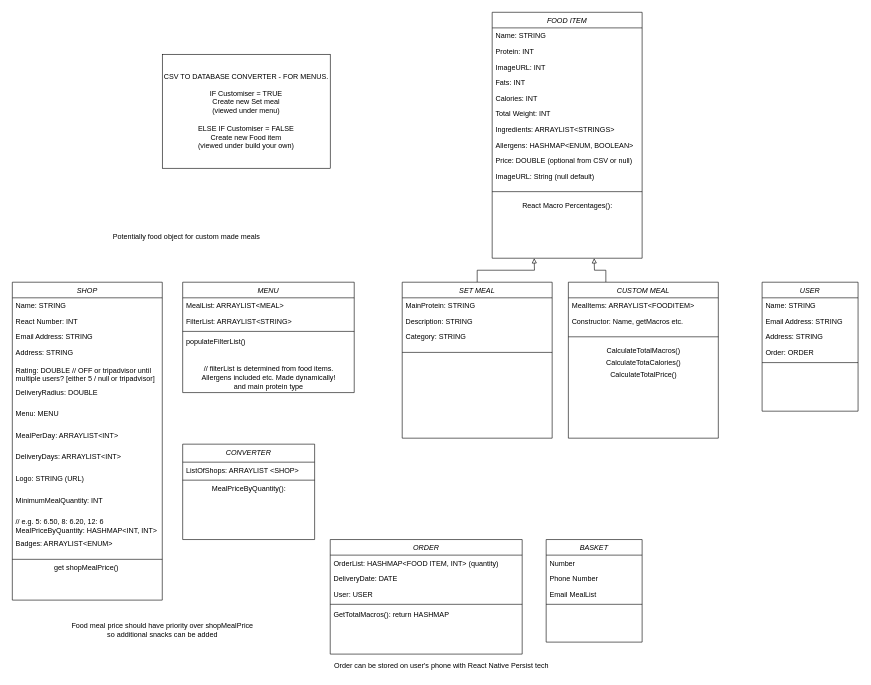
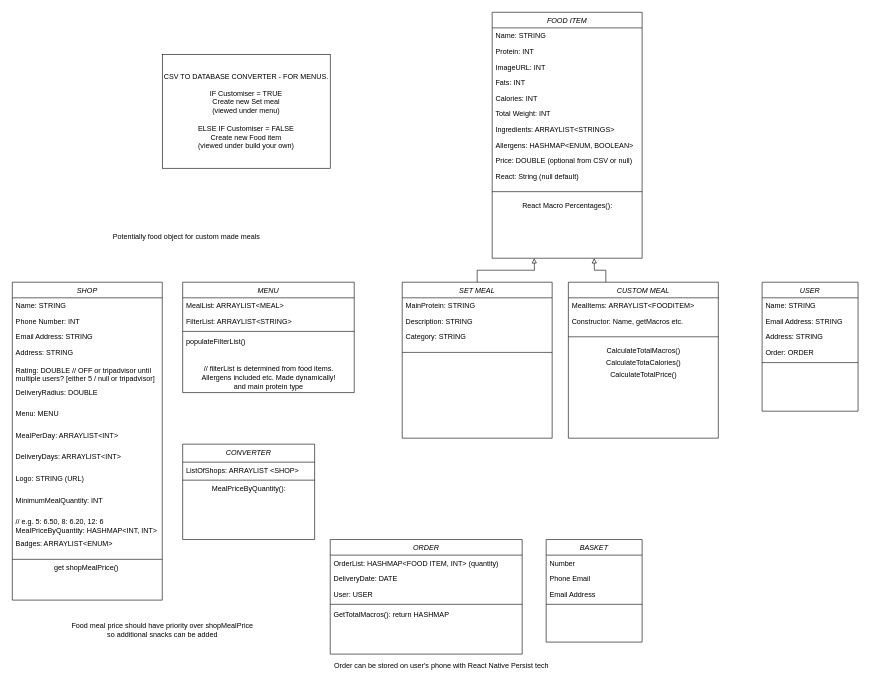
(551, 176) -> (545, 176)
(47, 322) -> (47, 322)
(573, 579) -> (569, 579)
(573, 595) -> (573, 595)
